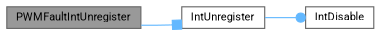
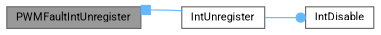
(156, 25) -> (167, 10)
